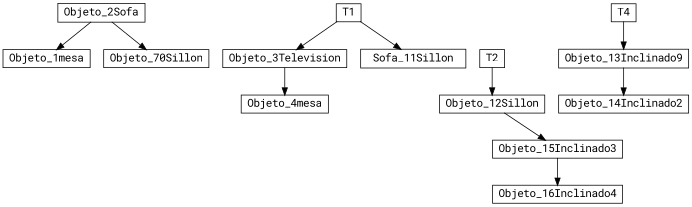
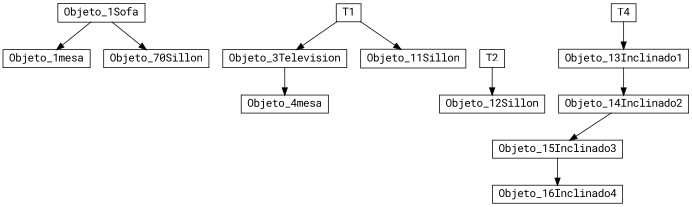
(101, 13) -> (101, 13)
(413, 59) -> (413, 59)
(624, 59) -> (624, 59)
(522, 124) -> (594, 125)
